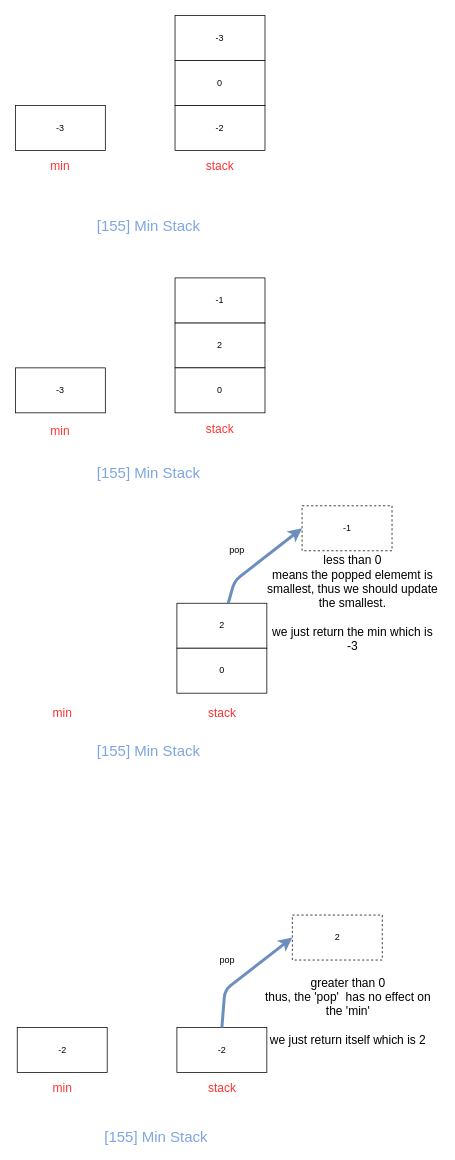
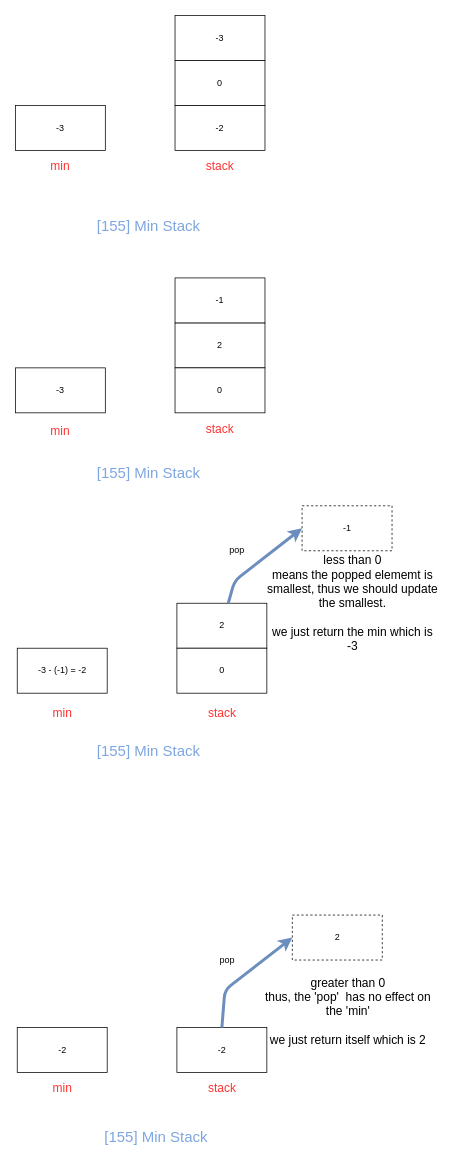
none -> (62, 671)
